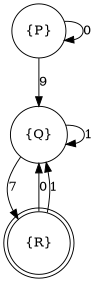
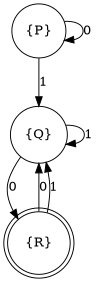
(44, 82) -> (44, 82)
(13, 187) -> (13, 187)
